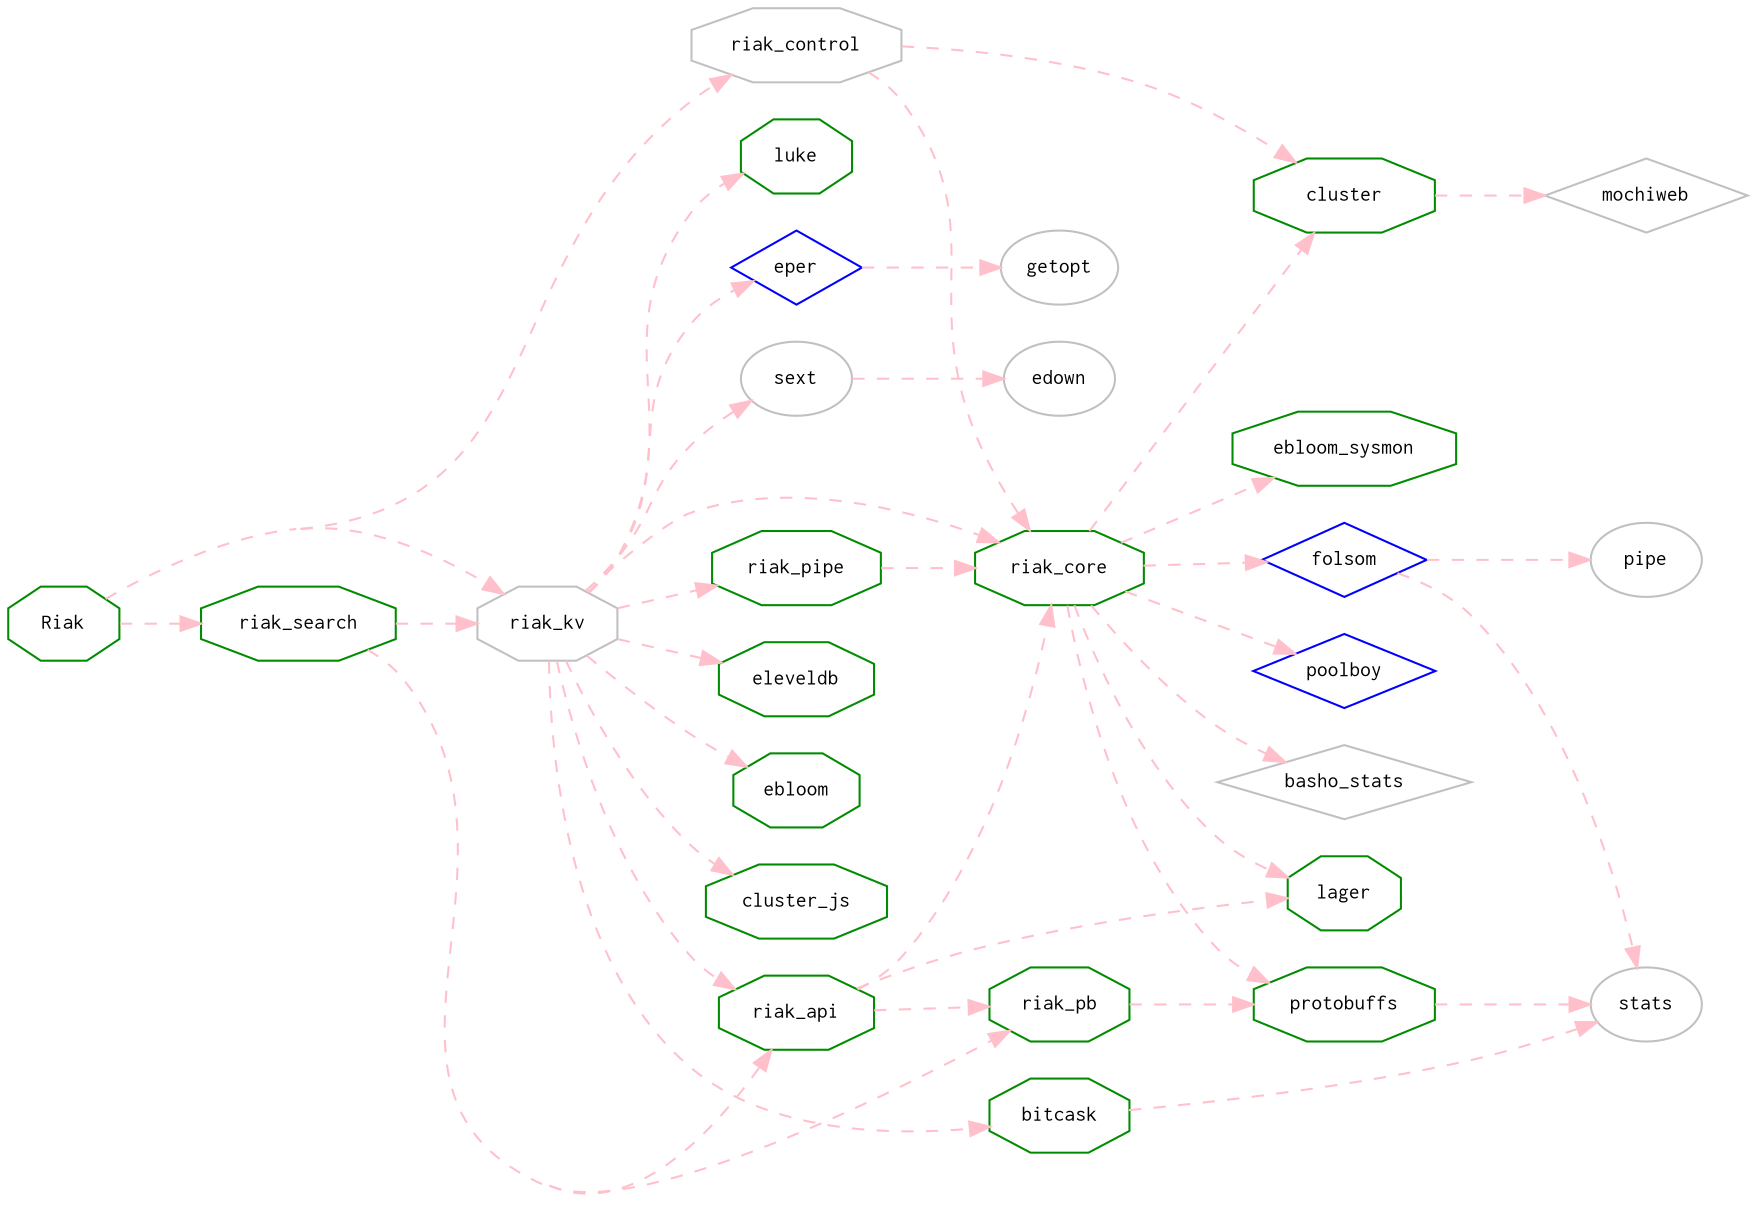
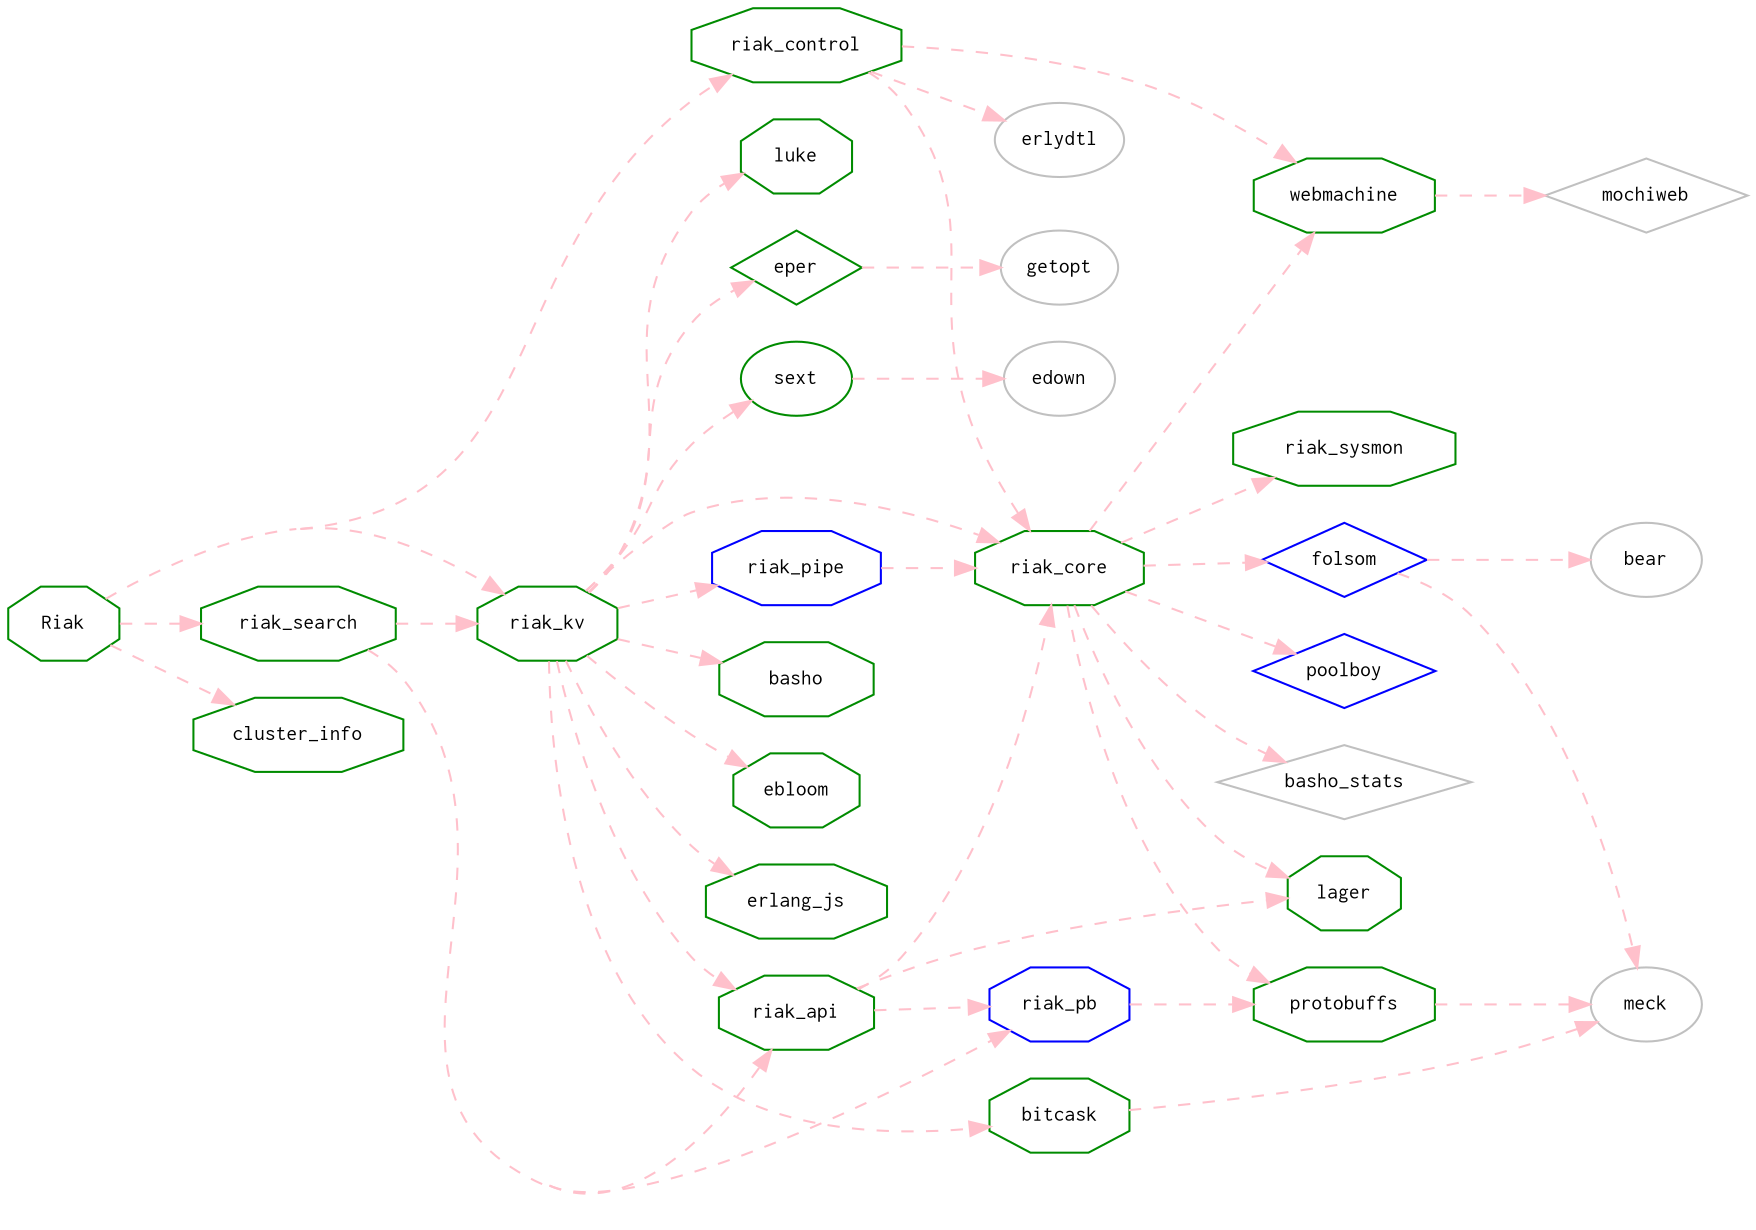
(796, 45) -> (796, 45)
none -> (1059, 140)
(1344, 196) -> (1344, 196)
(796, 268) -> (796, 268)
(796, 379) -> (796, 379)
(1344, 449) -> (1344, 449)
(1646, 560) -> (1646, 560)
(796, 568) -> (796, 568)
(547, 624) -> (547, 624)
(796, 679) -> (796, 679)
none -> (298, 735)
(796, 902) -> (796, 902)
(1059, 1004) -> (1059, 1004)
(1646, 1004) -> (1646, 1004)
